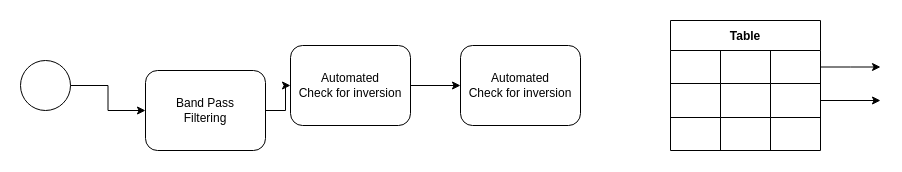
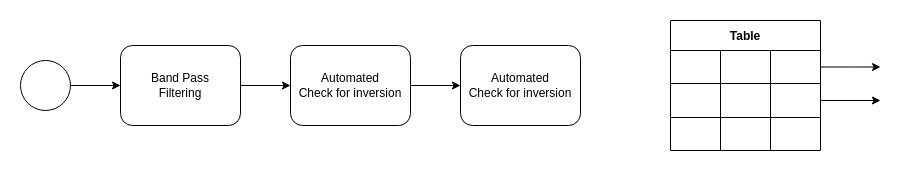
(206, 111) -> (181, 86)
